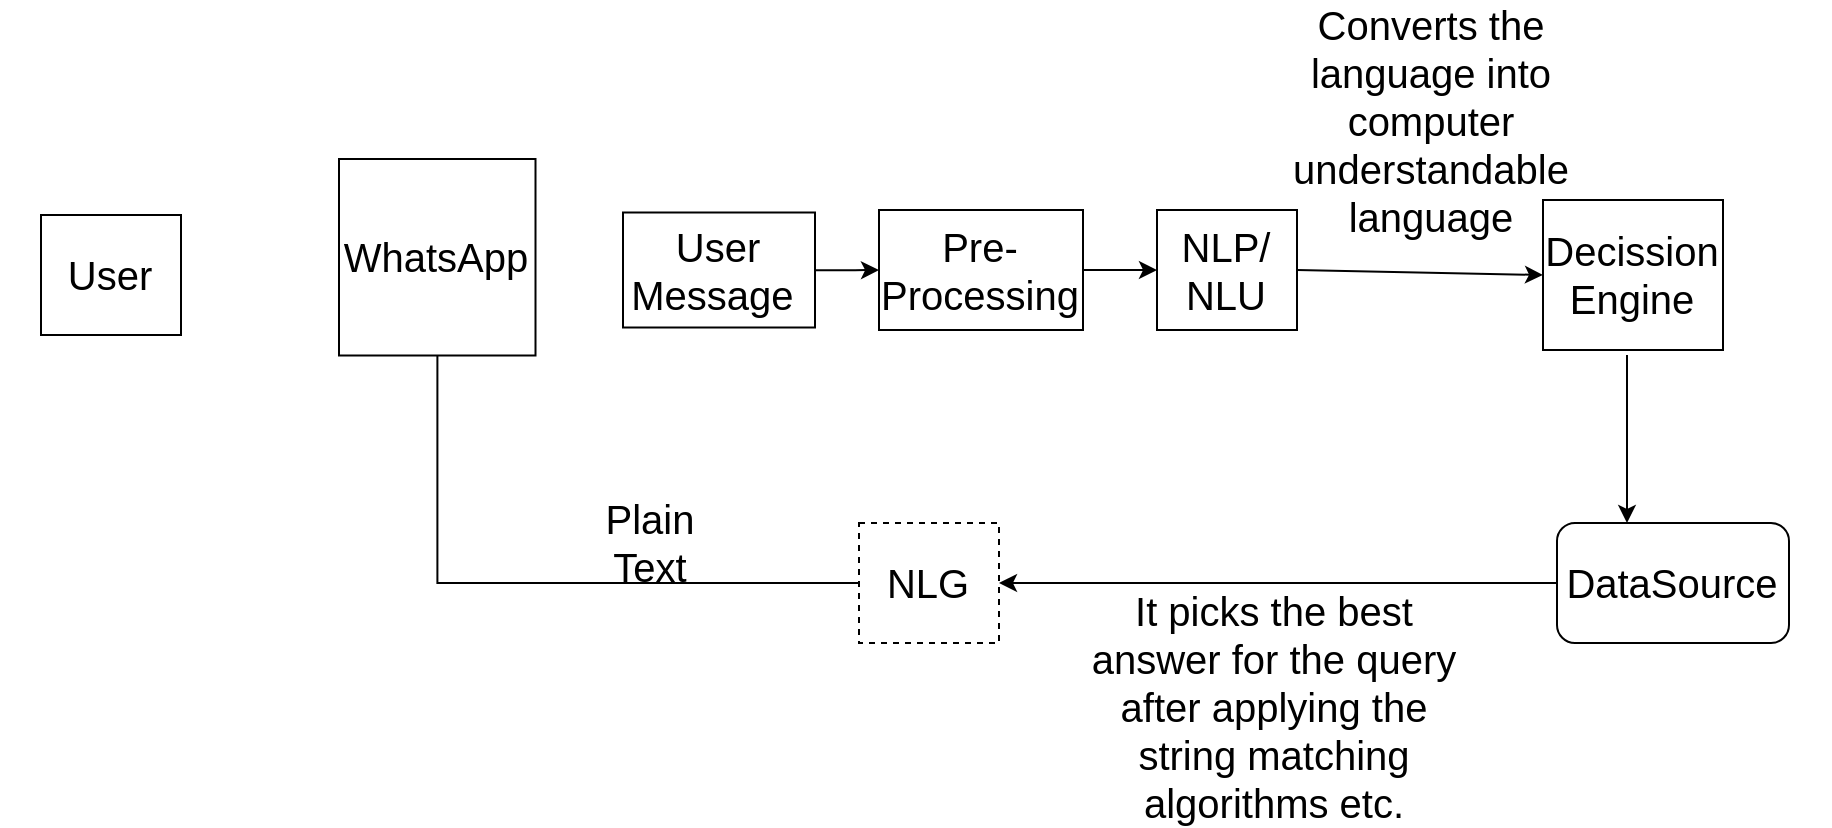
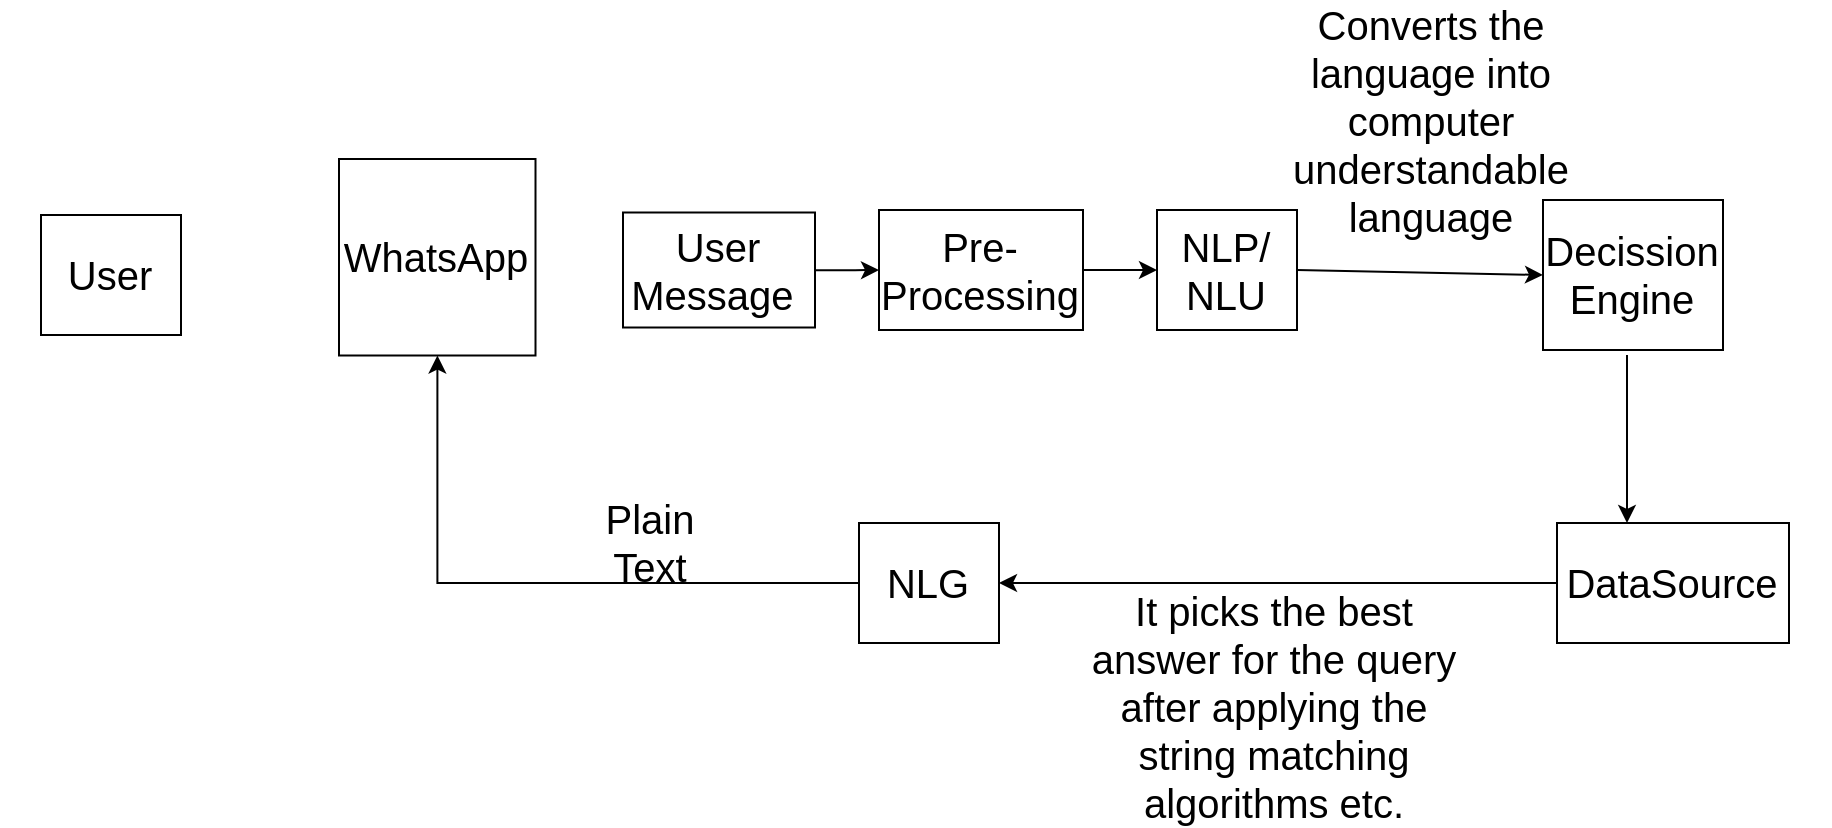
(437, 365) -> (437, 370)
(929, 583) -> (929, 583)
(1673, 583) -> (1673, 583)
